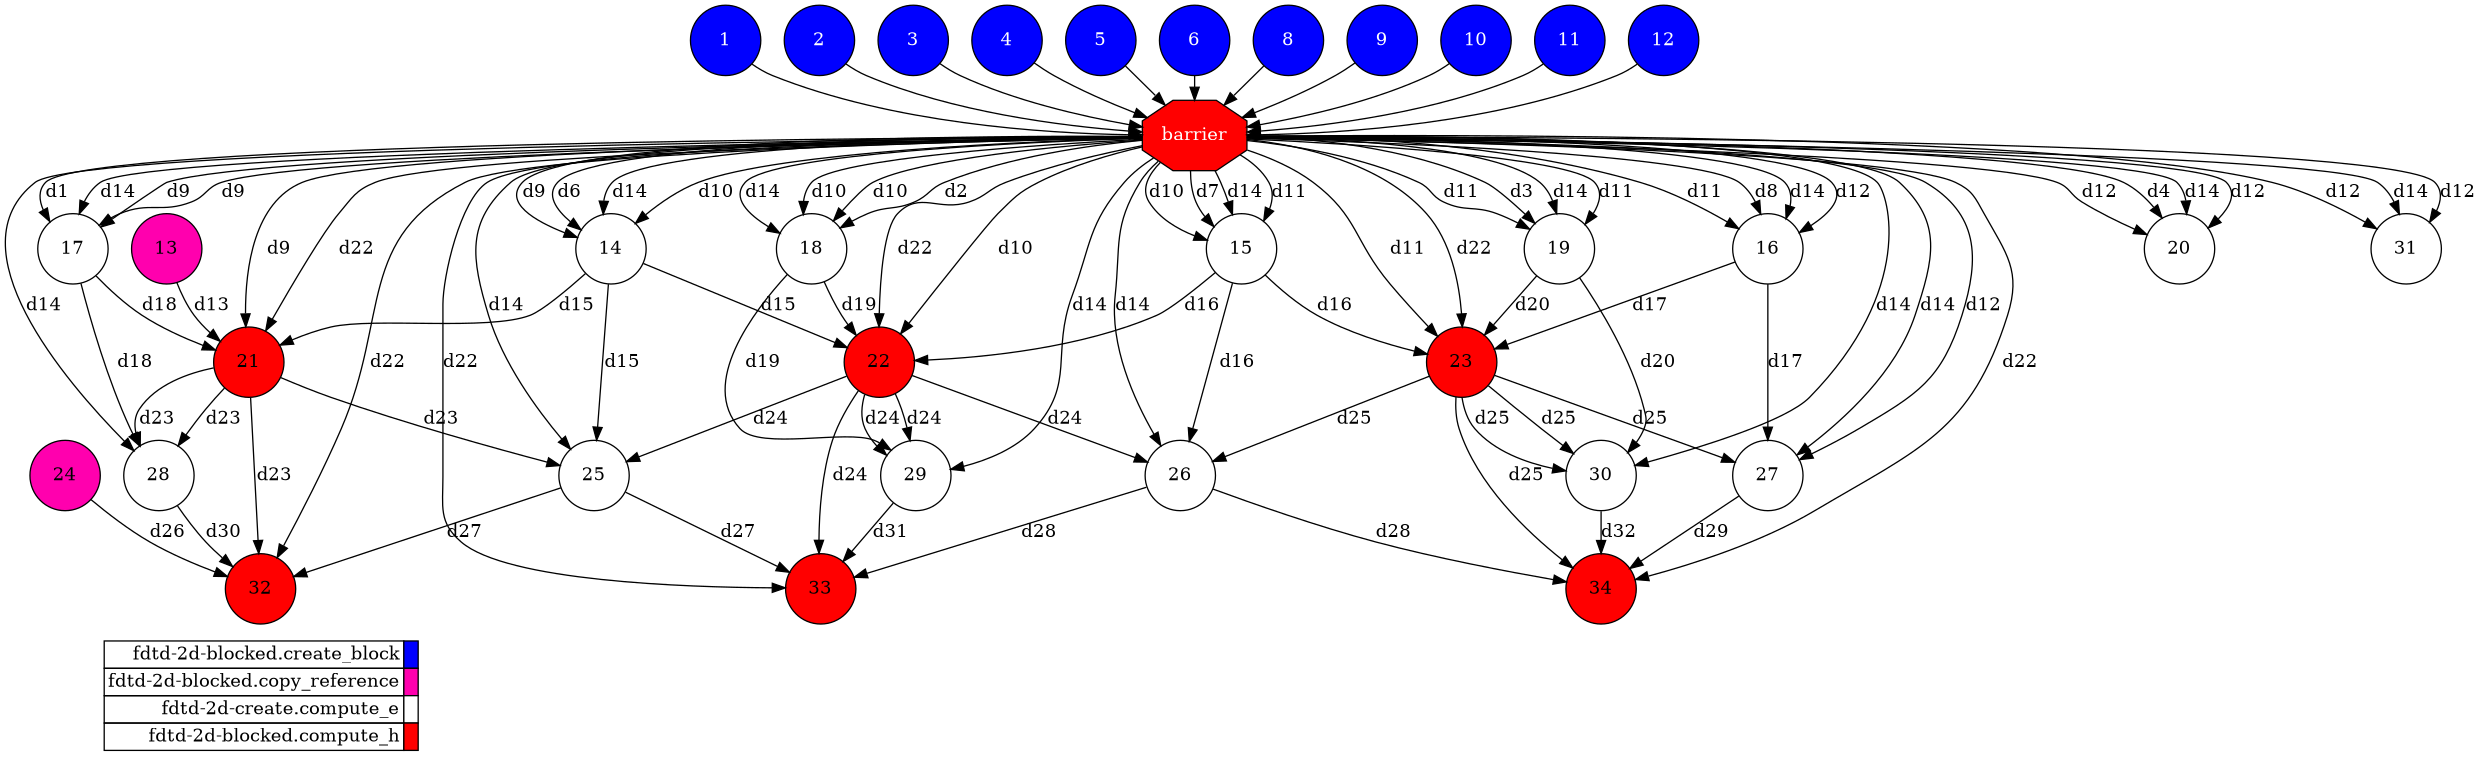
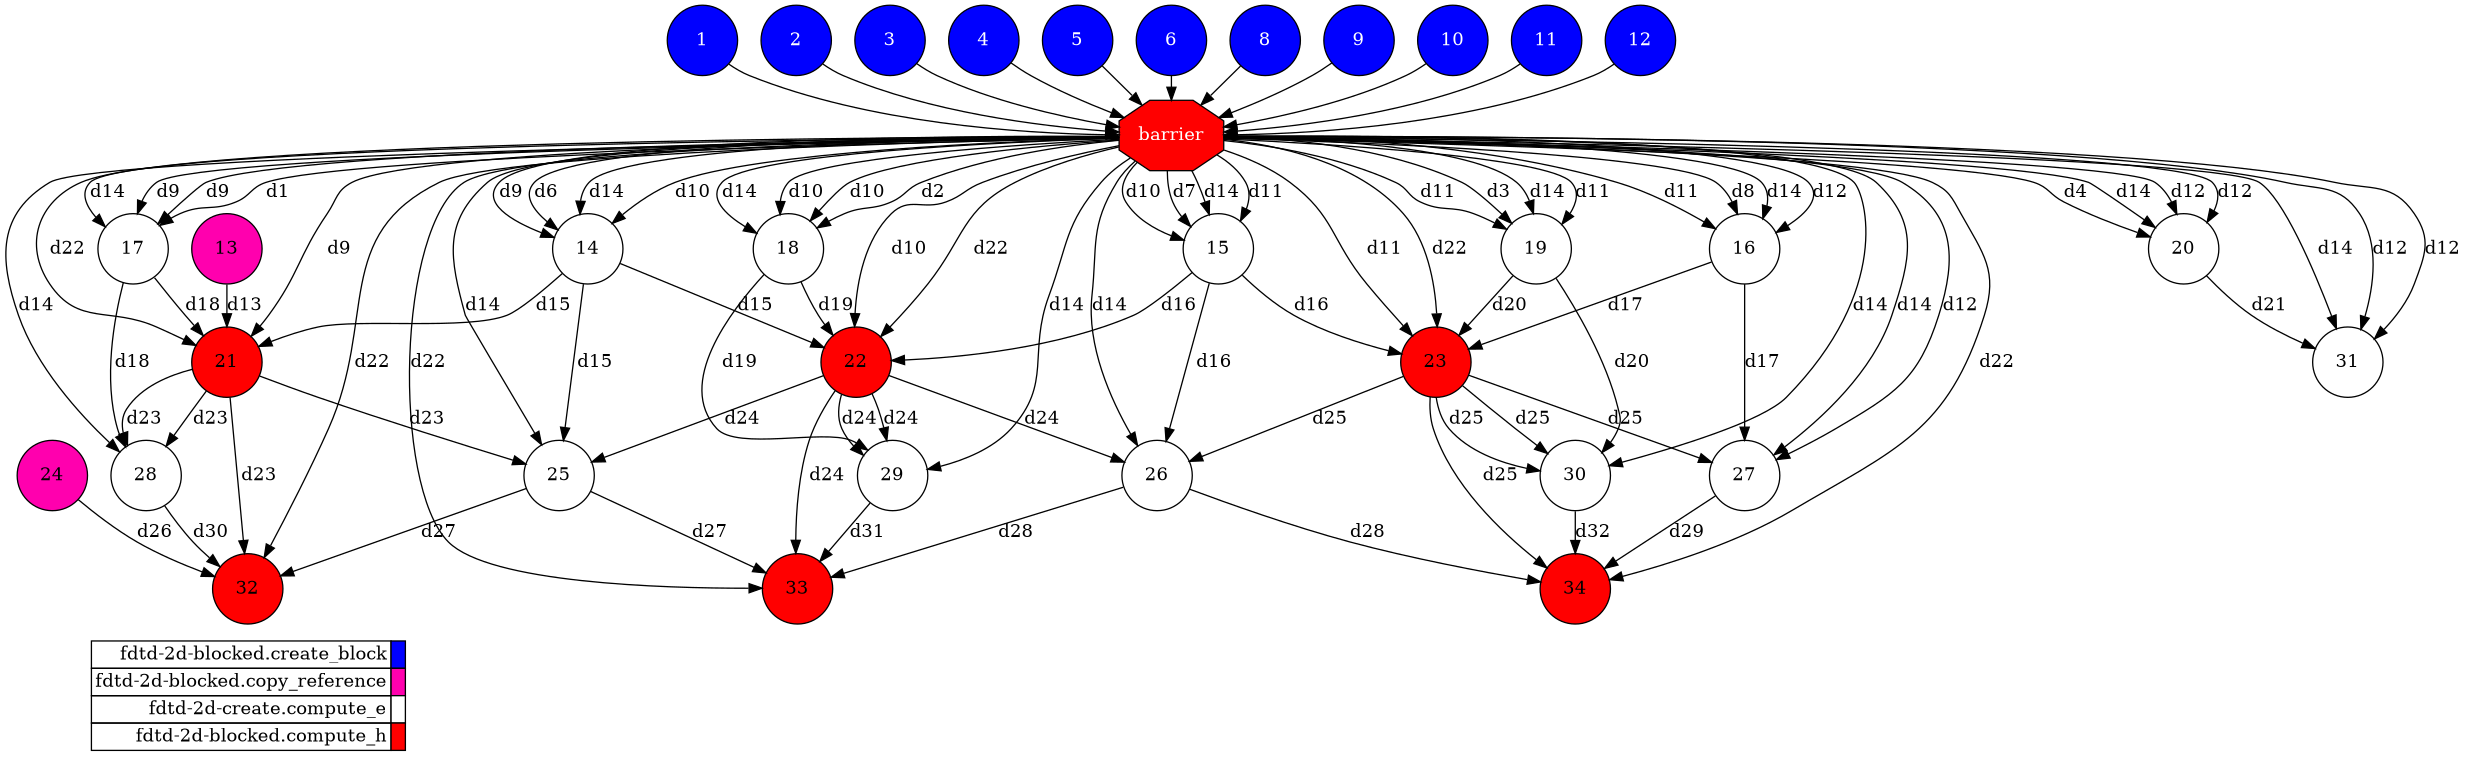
none -> (2251, 315)
